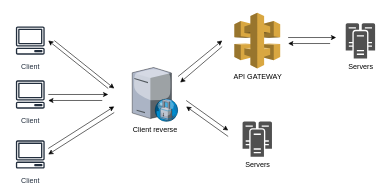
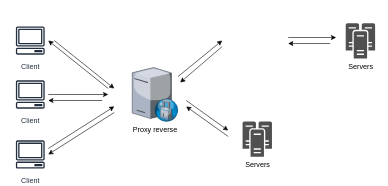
(257, 41) -> none
(155, 130) -> (155, 130)
